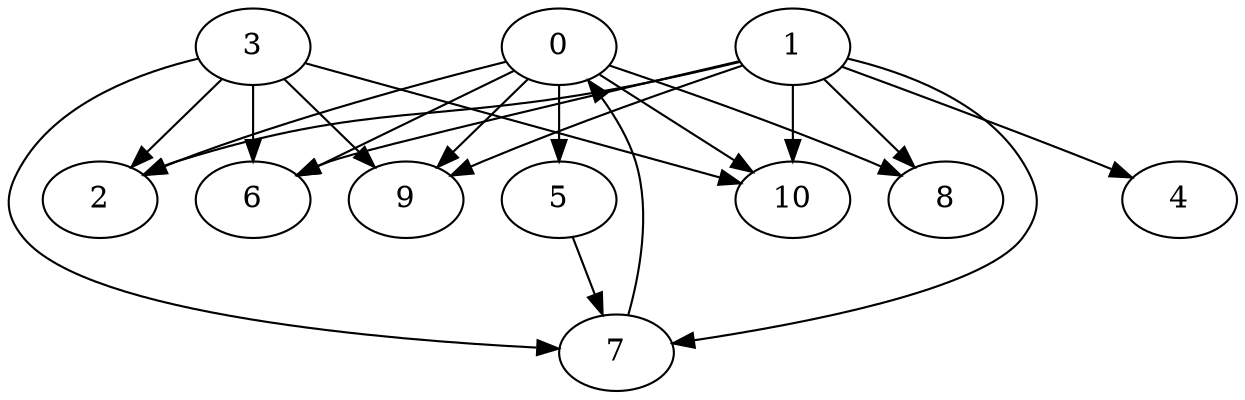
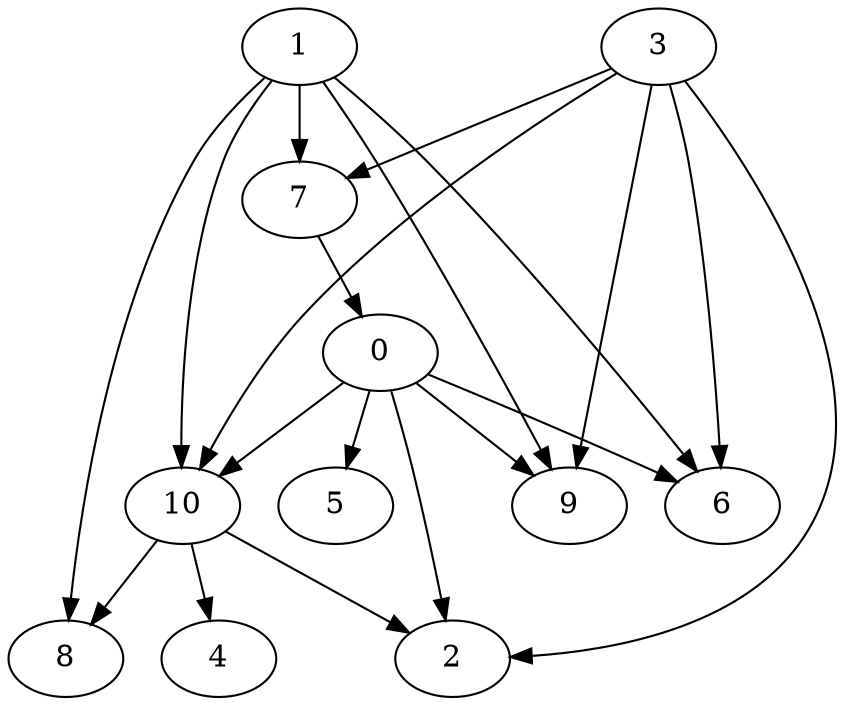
(746, 114) -> (131, 574)
(378, 118) -> (308, 577)
(1017, 132) -> (198, 571)
(584, 266) -> none
